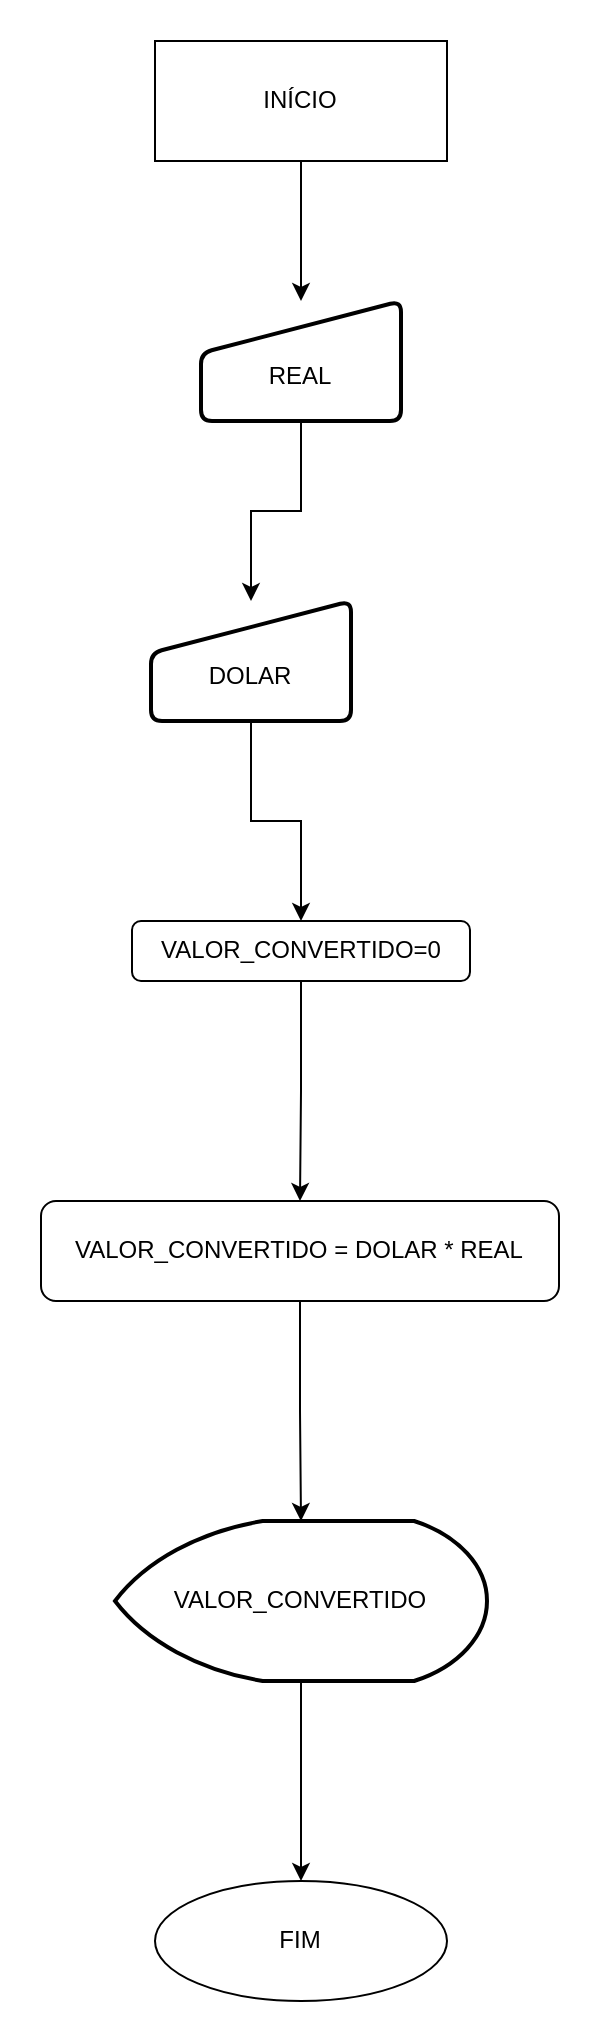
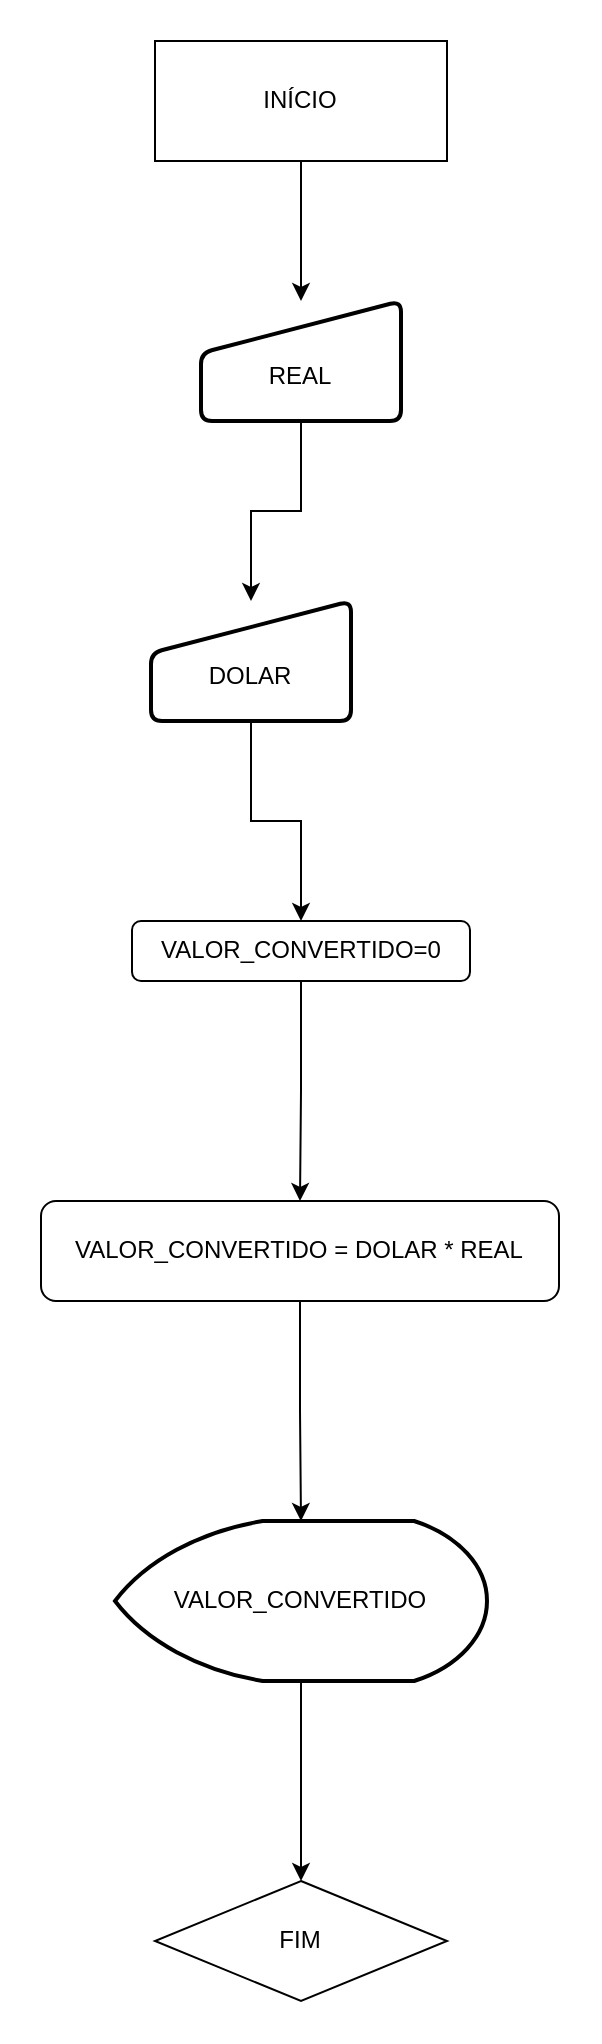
(301, 1941) -> (301, 1941)
